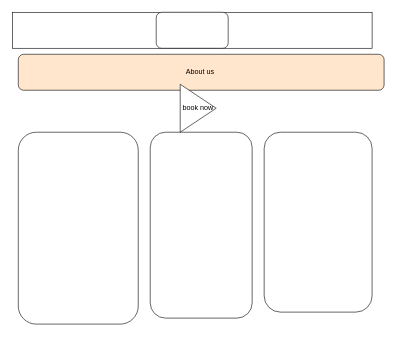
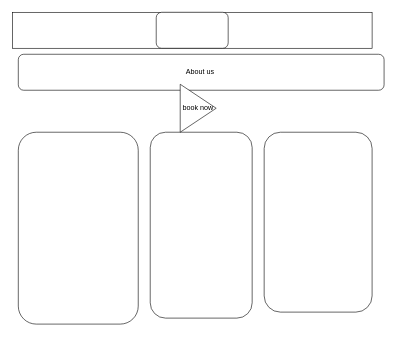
(201, 72) -> (201, 72)
